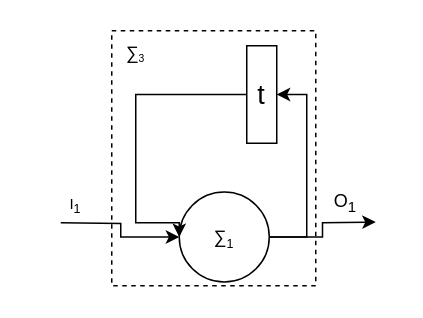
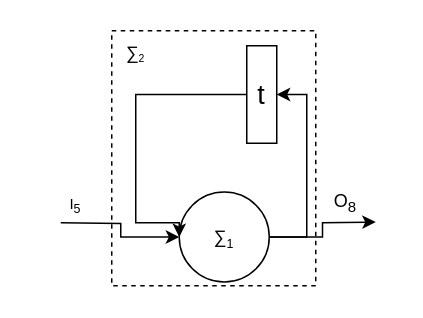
(136, 53) -> (136, 53)
(76, 203) -> (76, 203)
(346, 203) -> (346, 203)
